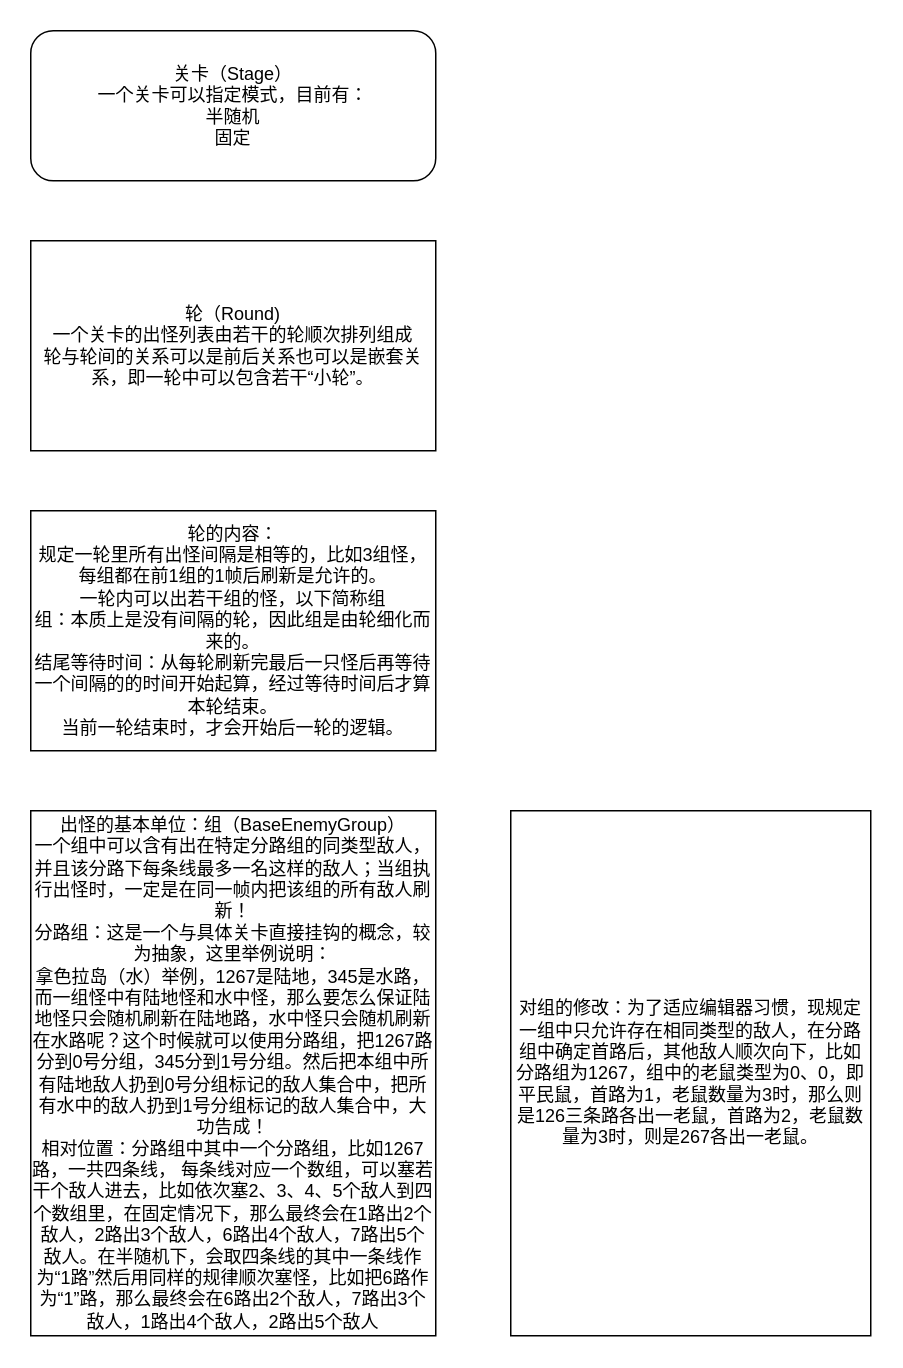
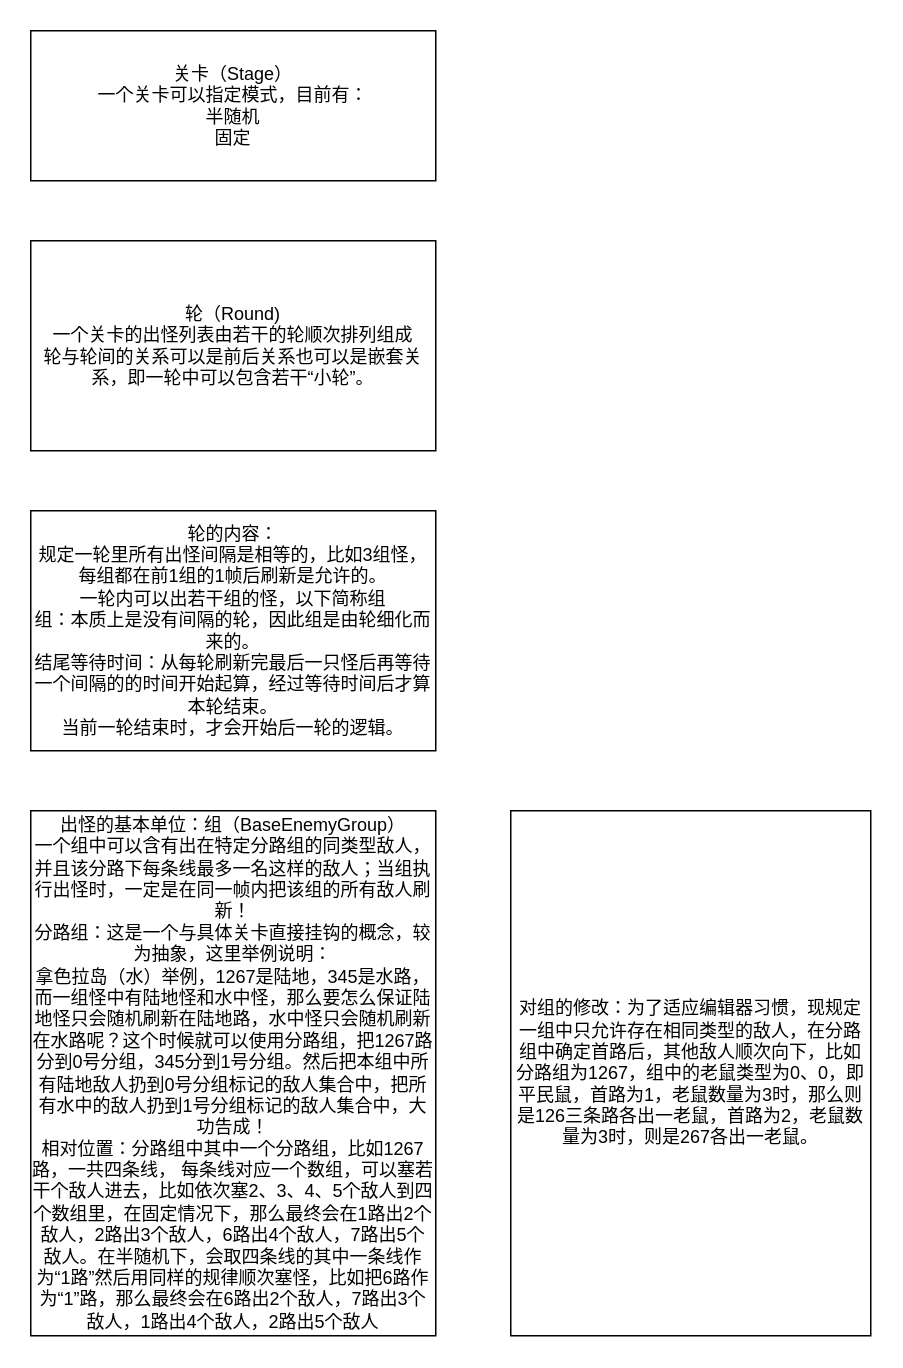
(233, 106) -> (233, 106)
